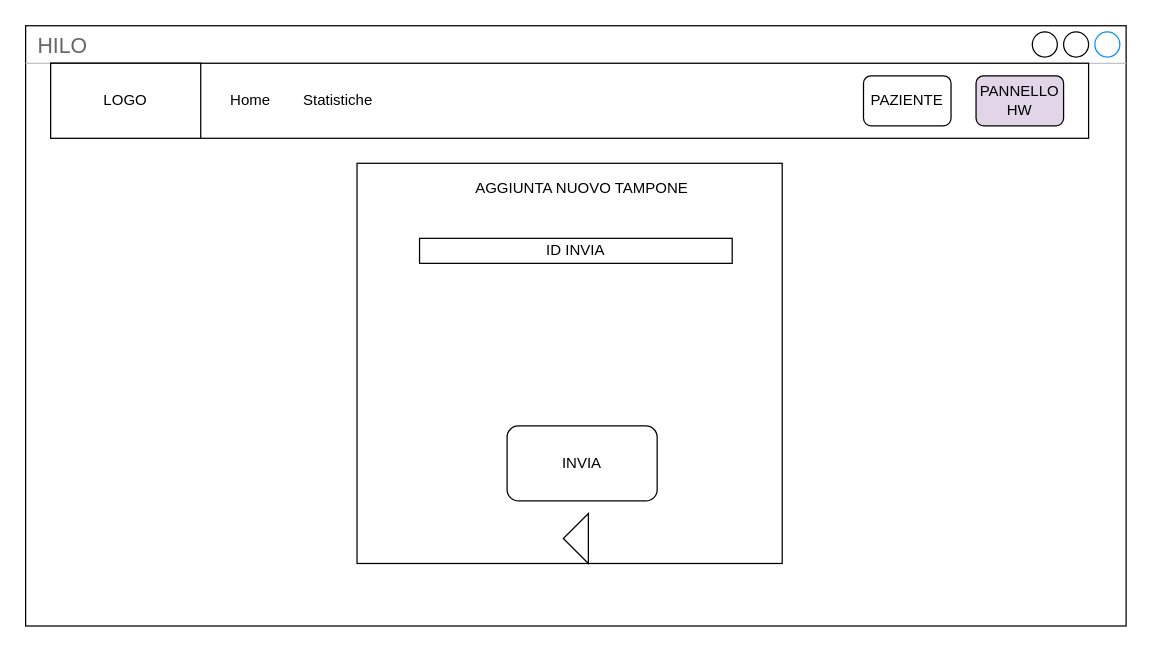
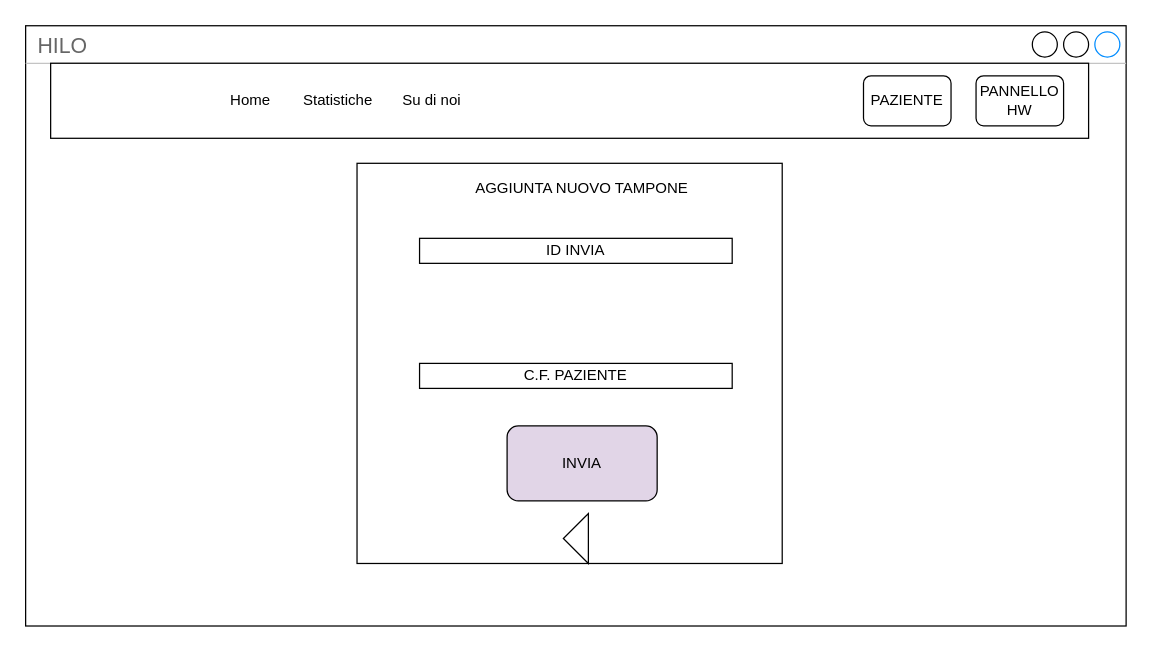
(126, 101) -> none
none -> (432, 101)
(1019, 101) -> (1019, 101)
none -> (576, 376)
(582, 463) -> (582, 463)
